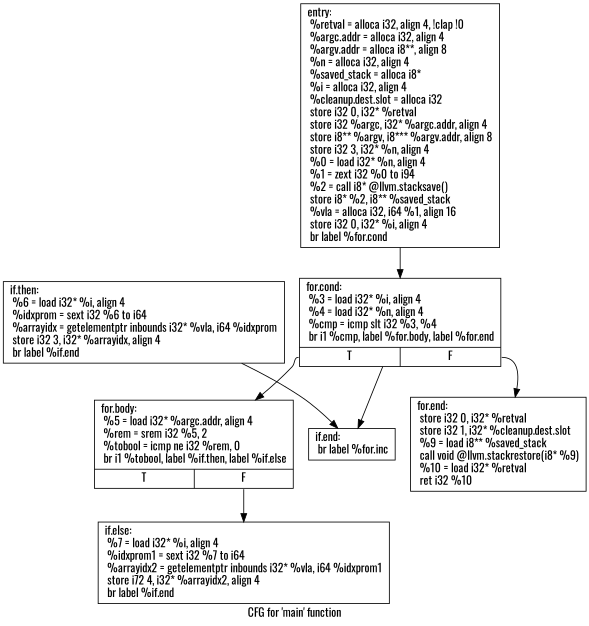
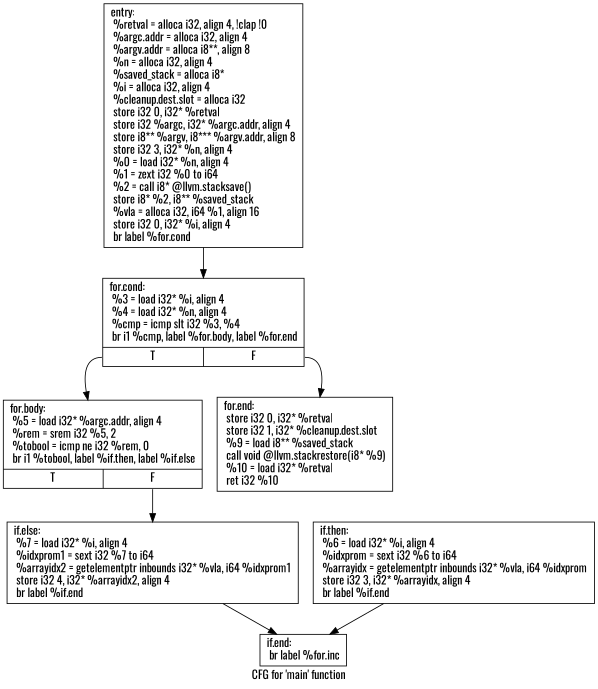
(361, 175) -> (165, 175)
(372, 393) -> (246, 617)
(183, 581) -> (92, 581)
